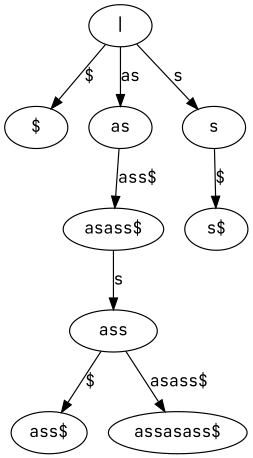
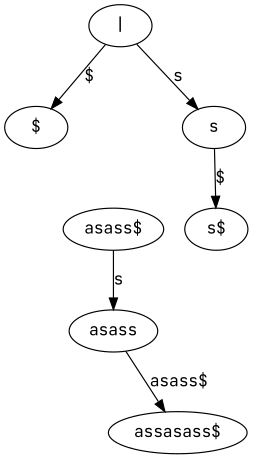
(120, 127) -> none
(113, 331) -> (113, 331)
(49, 433) -> none
